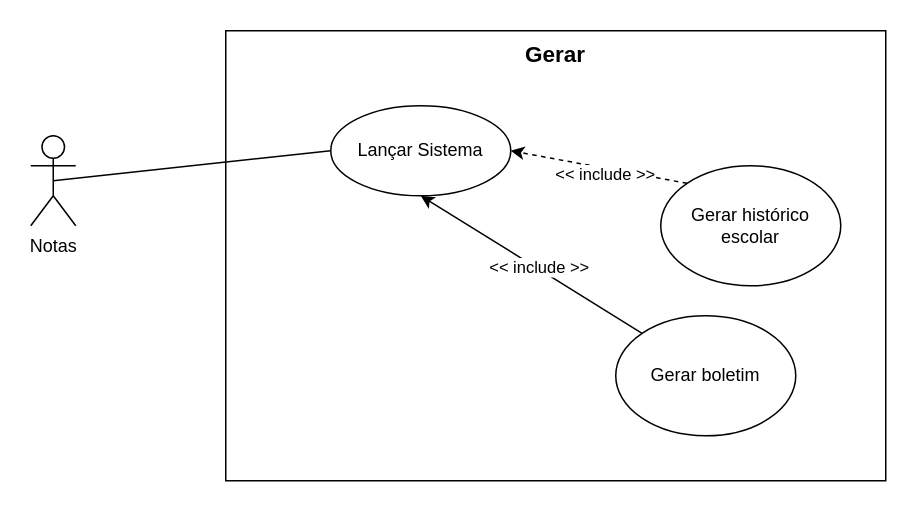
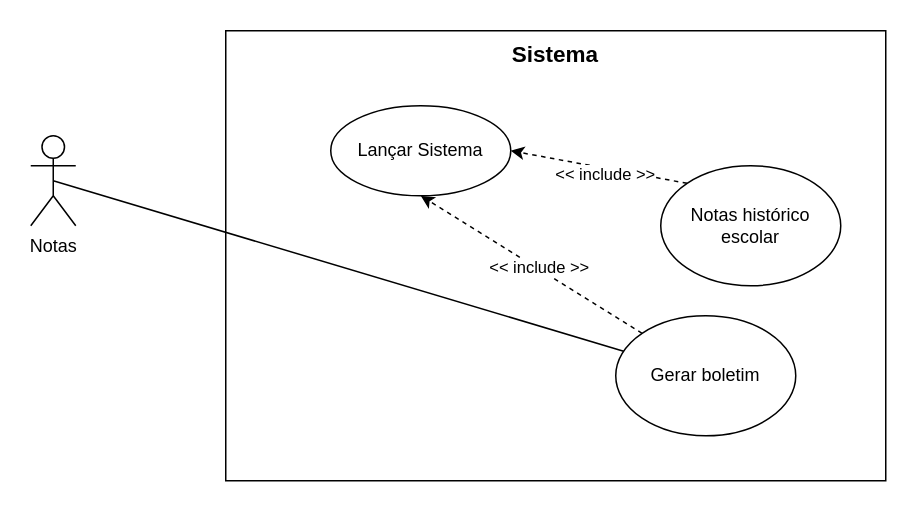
(556, 53) -> (556, 53)
(193, 166) -> (340, 266)
(751, 226) -> (751, 226)
(476, 230) -> (476, 230)
